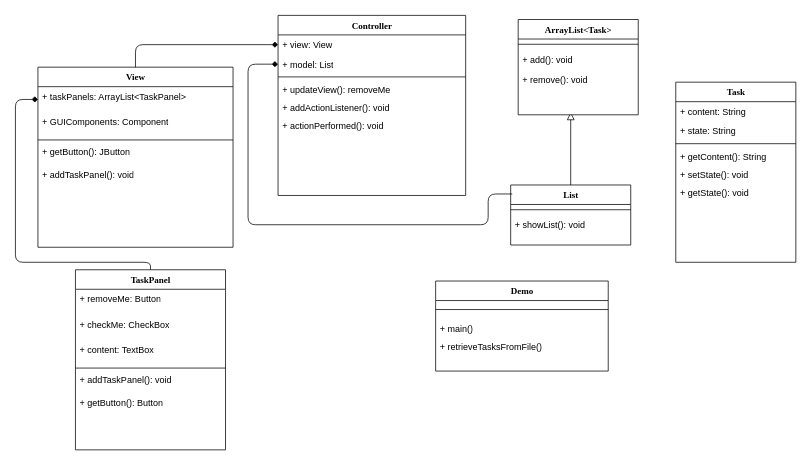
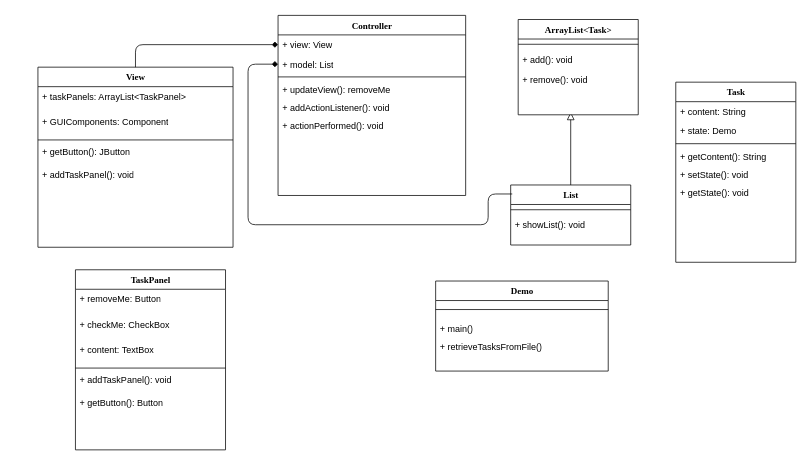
(713, 132) -> (709, 132)
(15, 243) -> none
